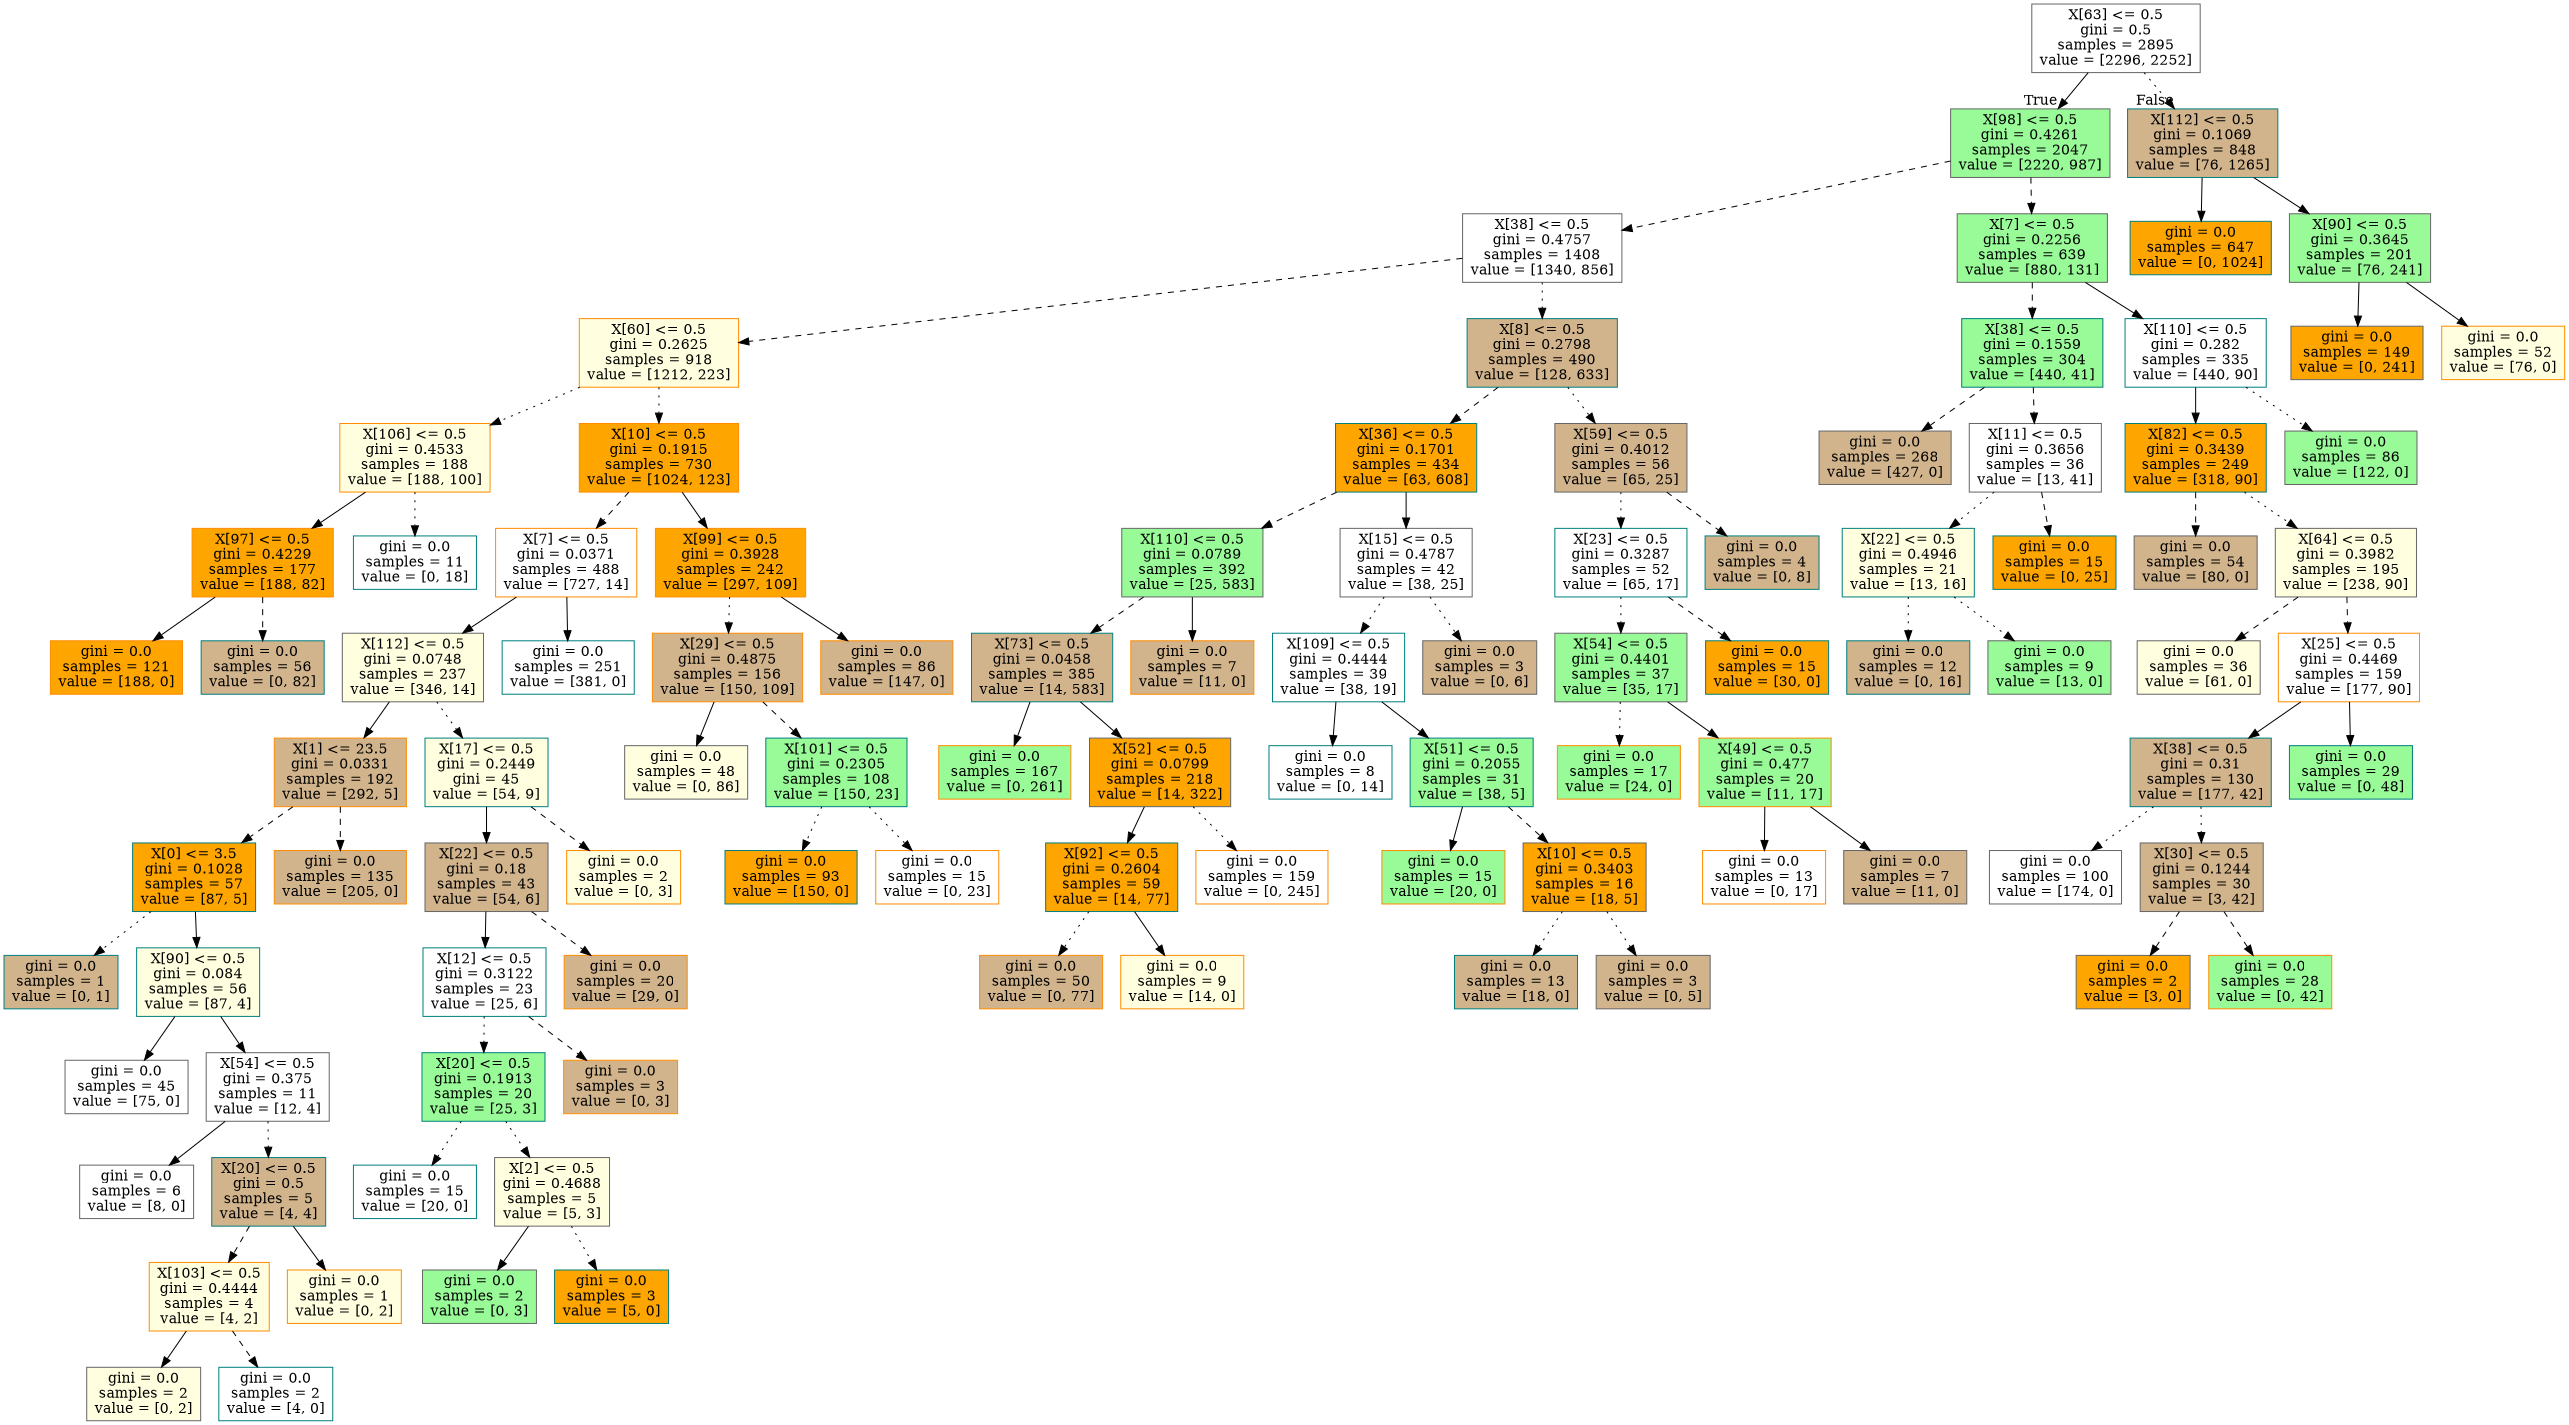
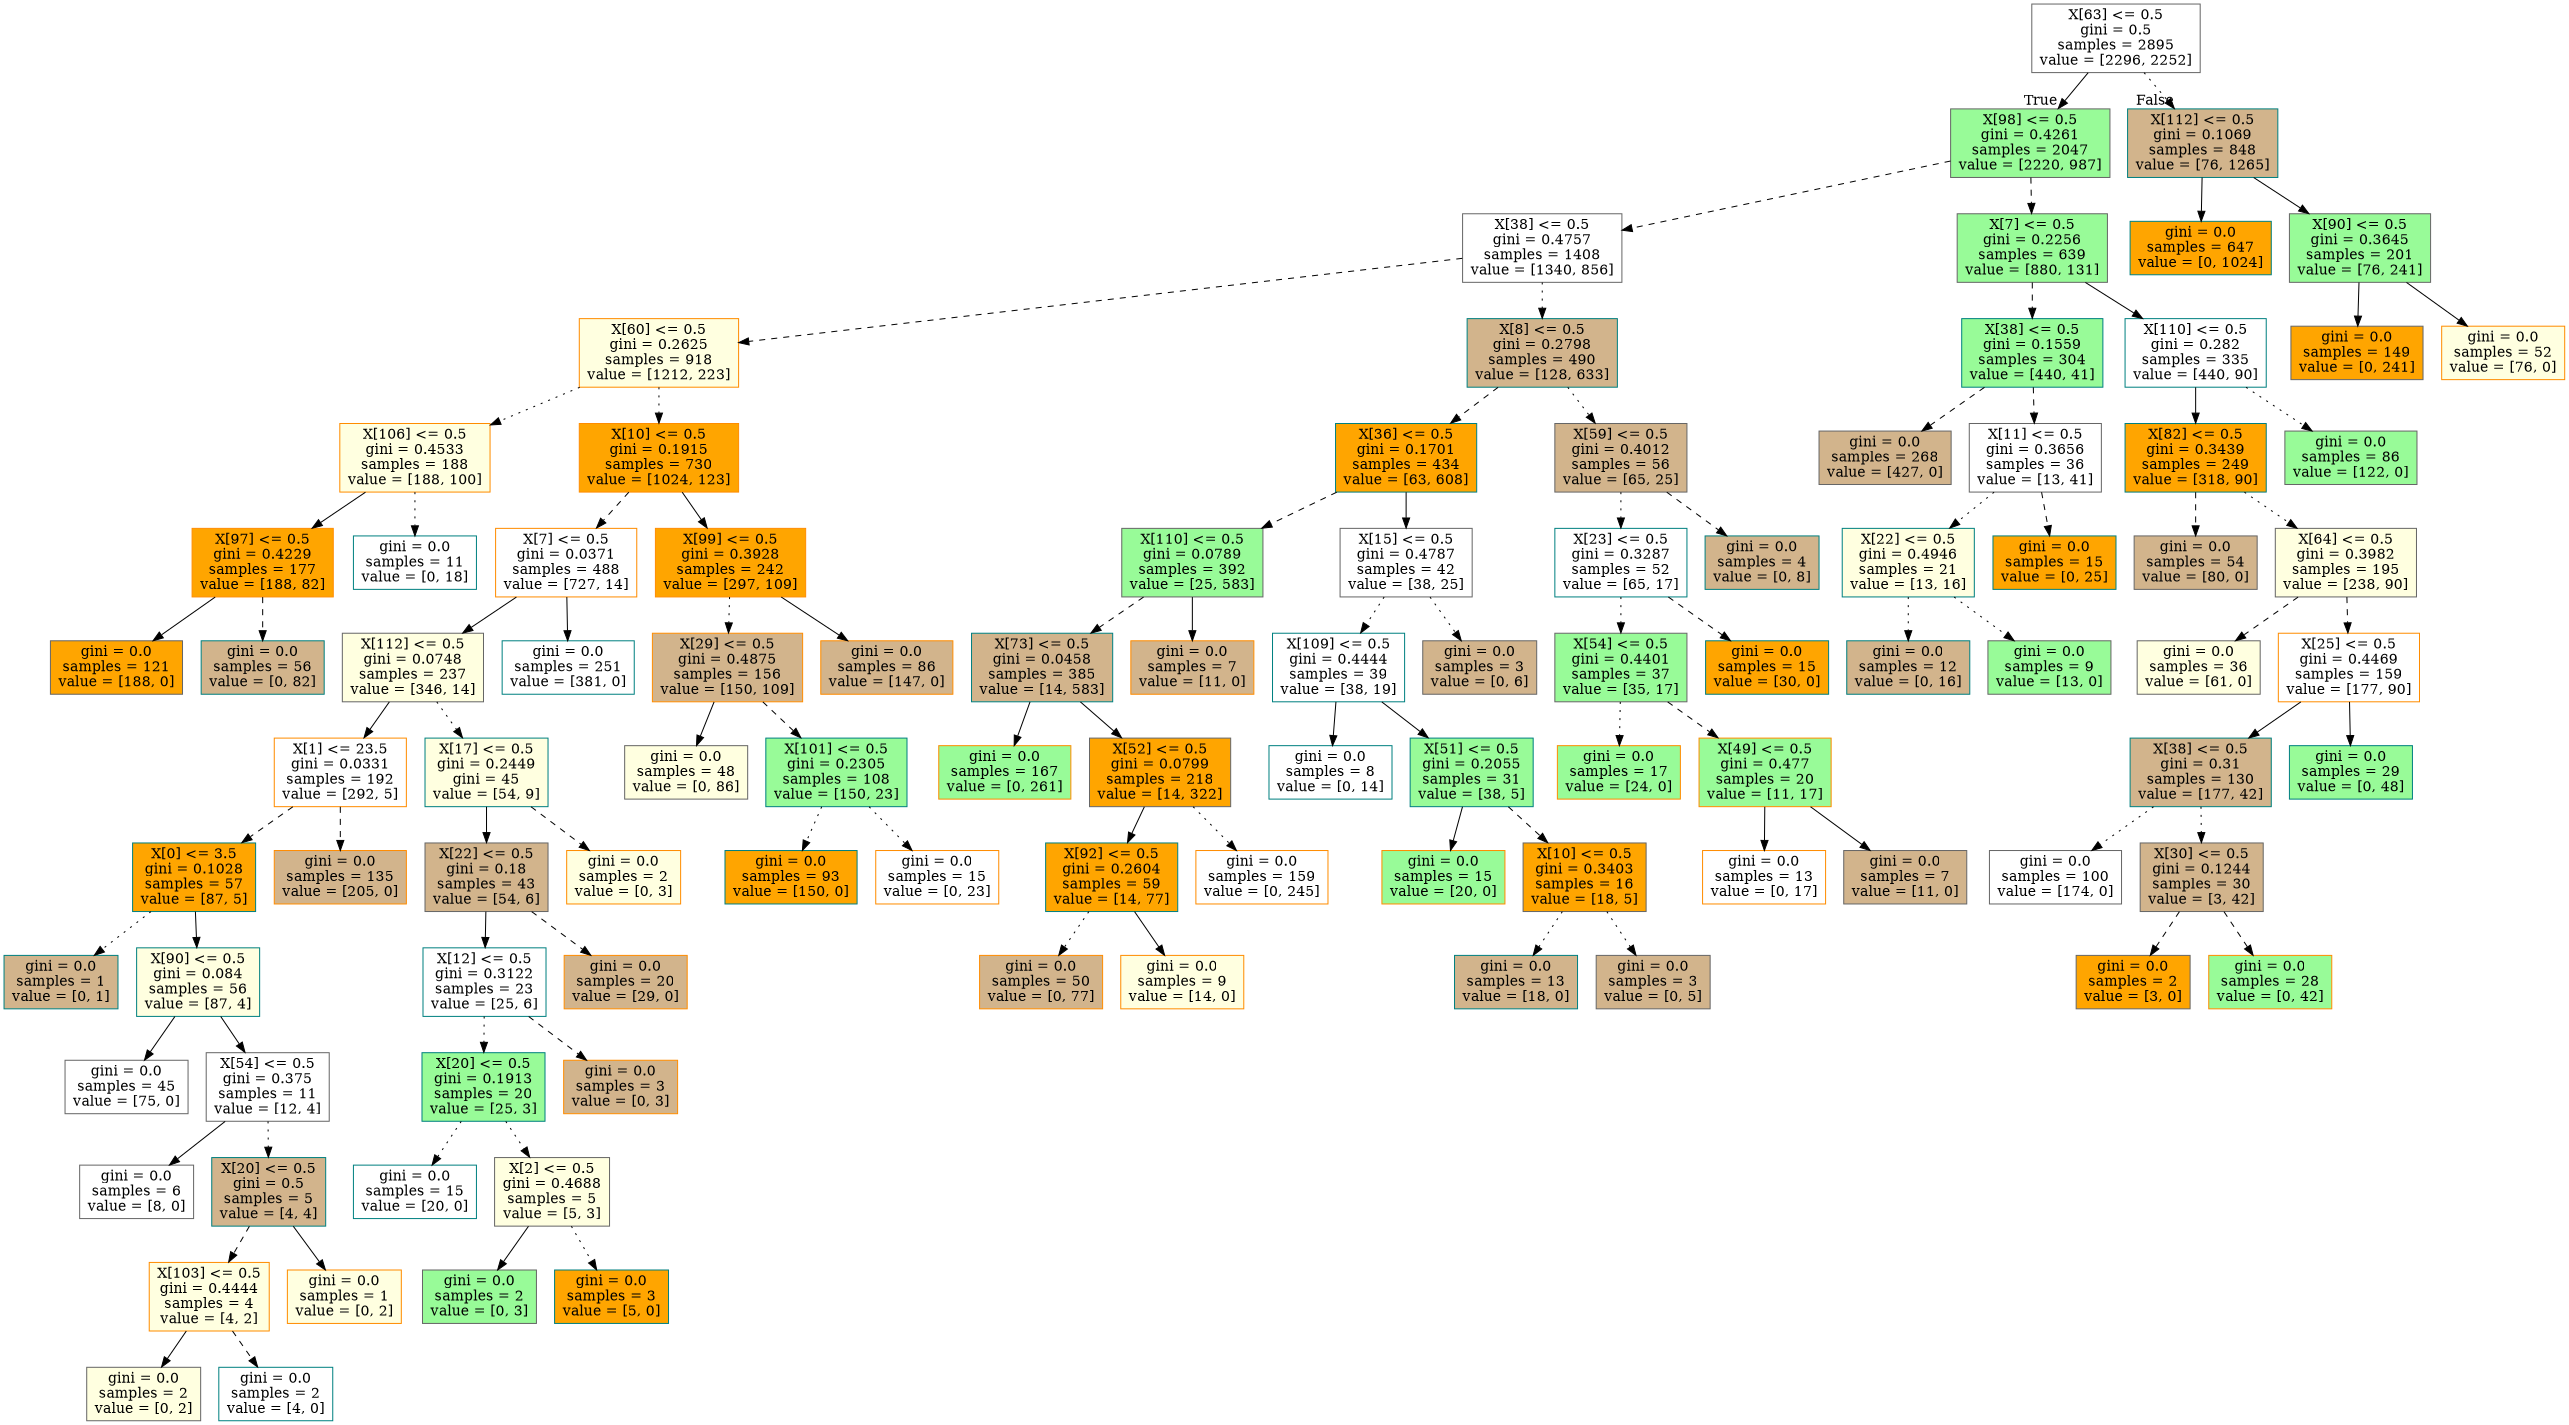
(116, 668) -> (116, 668)
(1689, 717) -> (1689, 717)
(340, 772) -> (340, 772)
